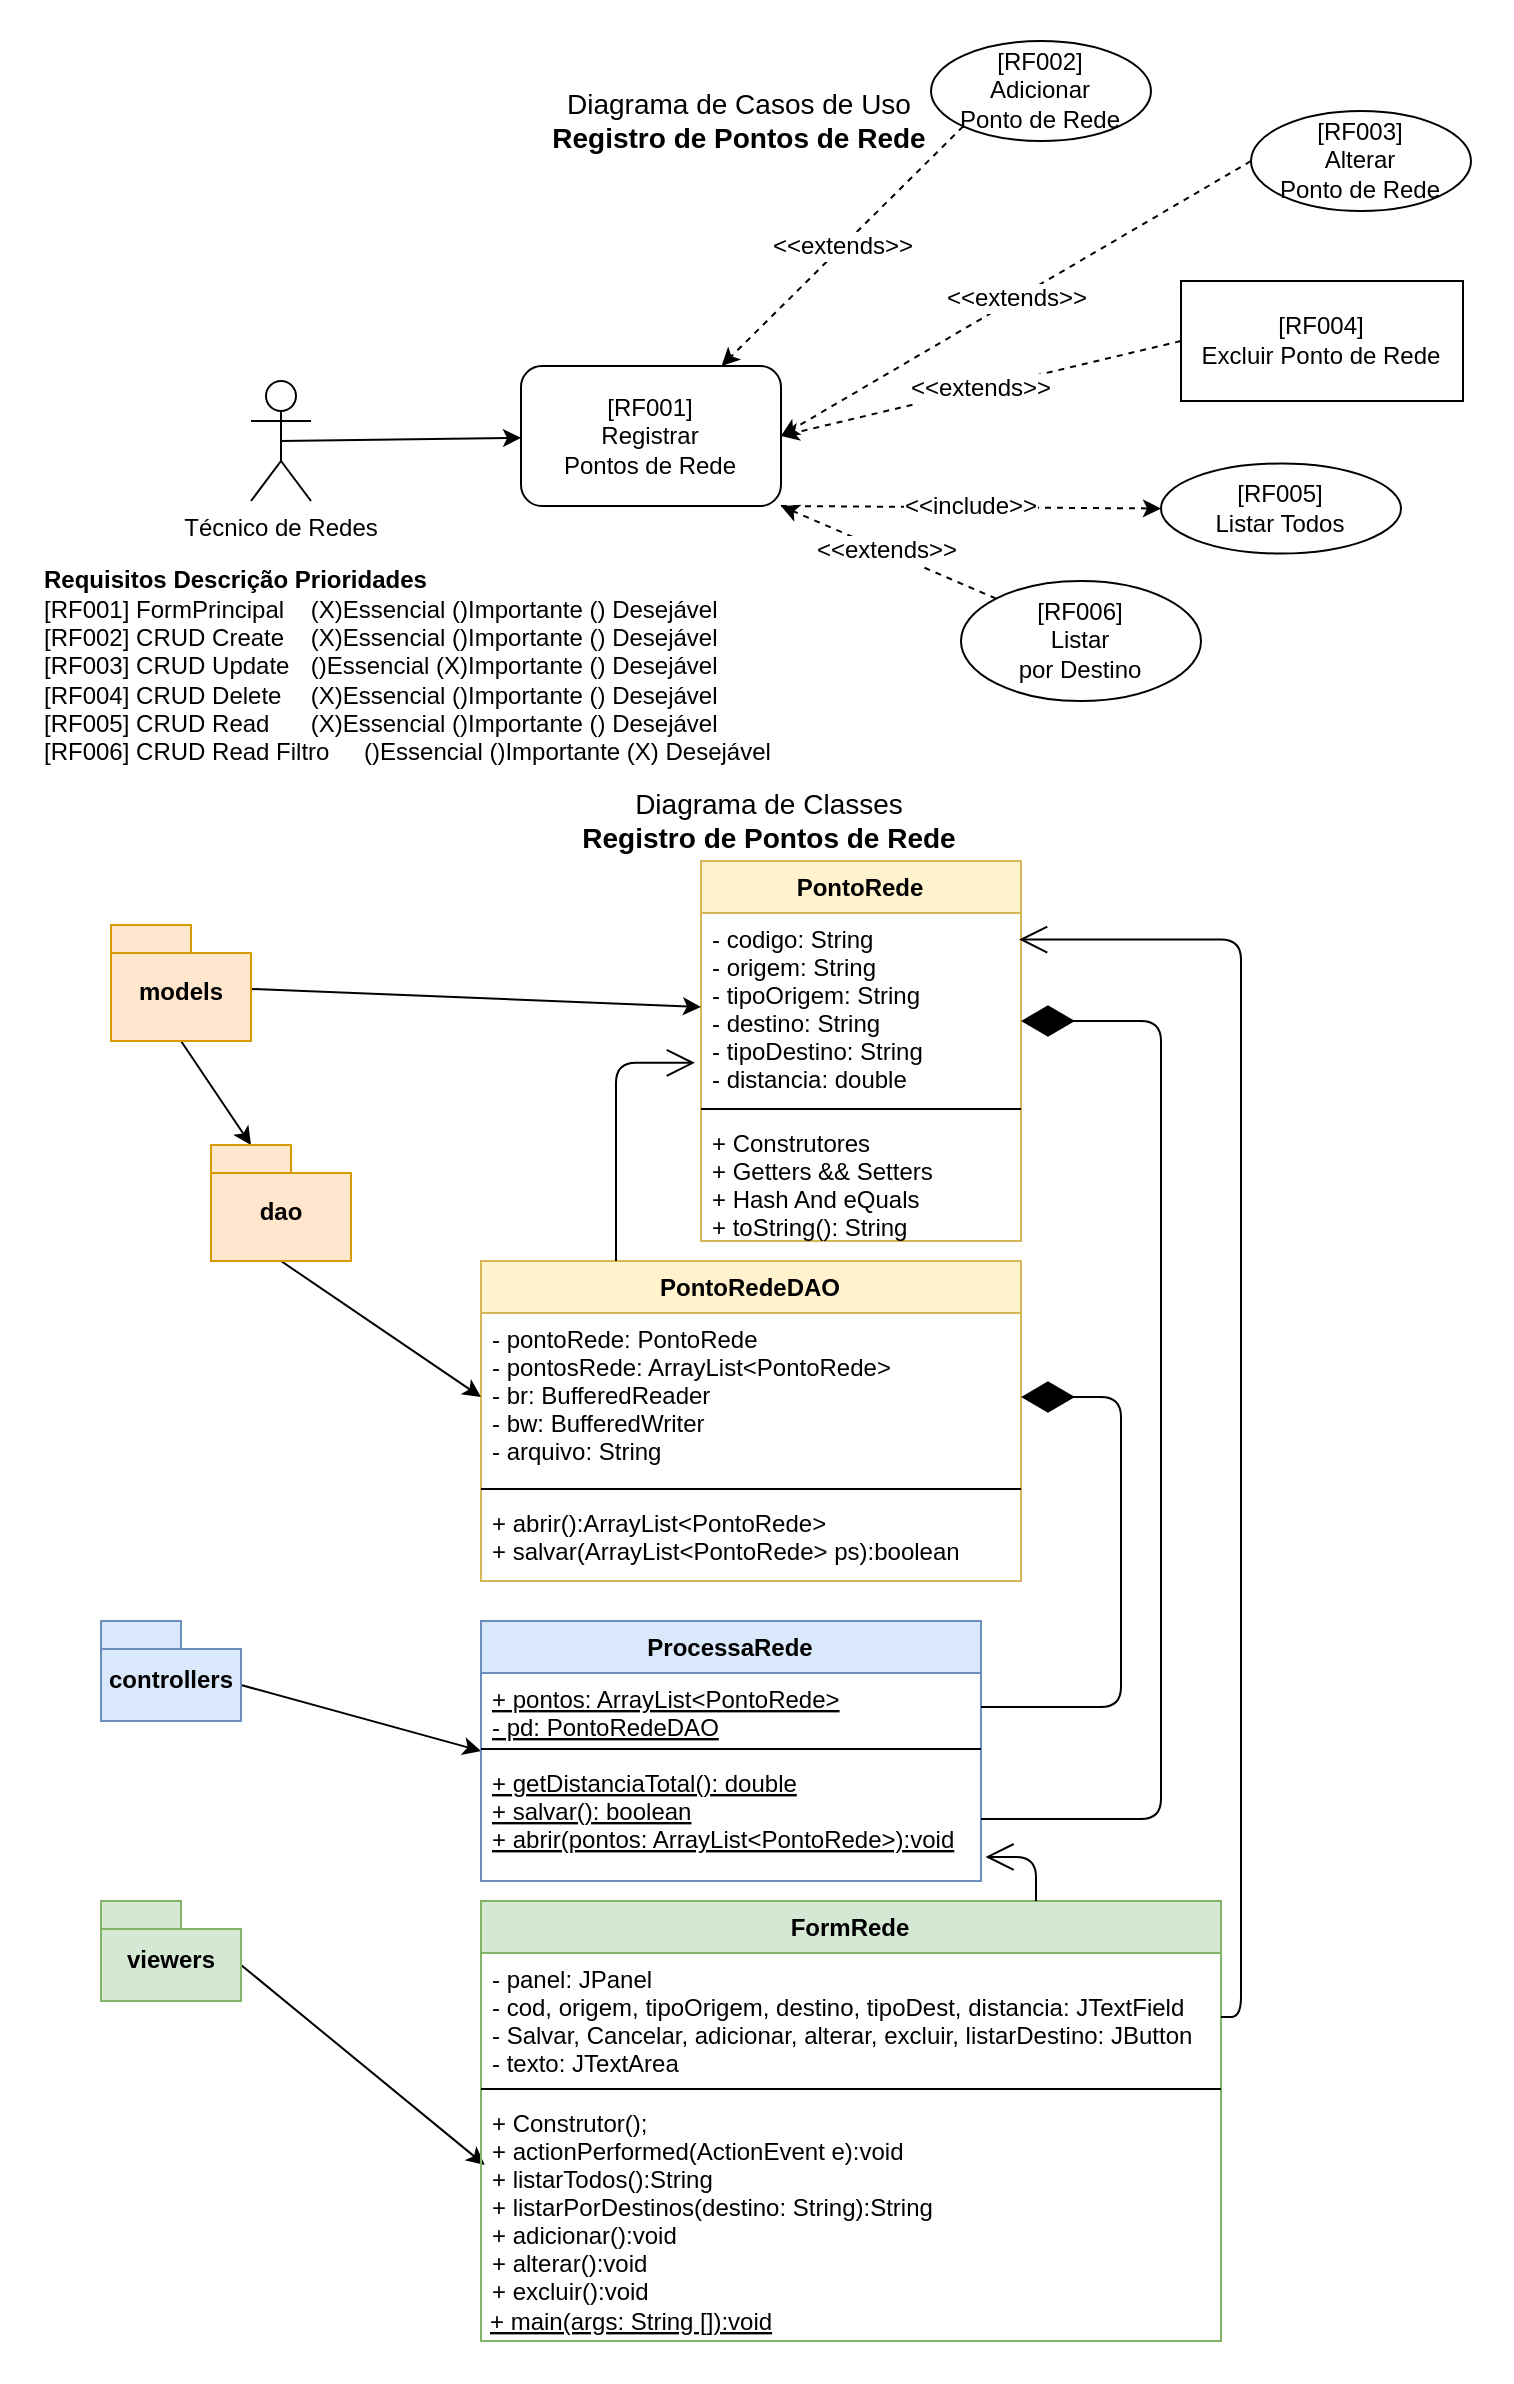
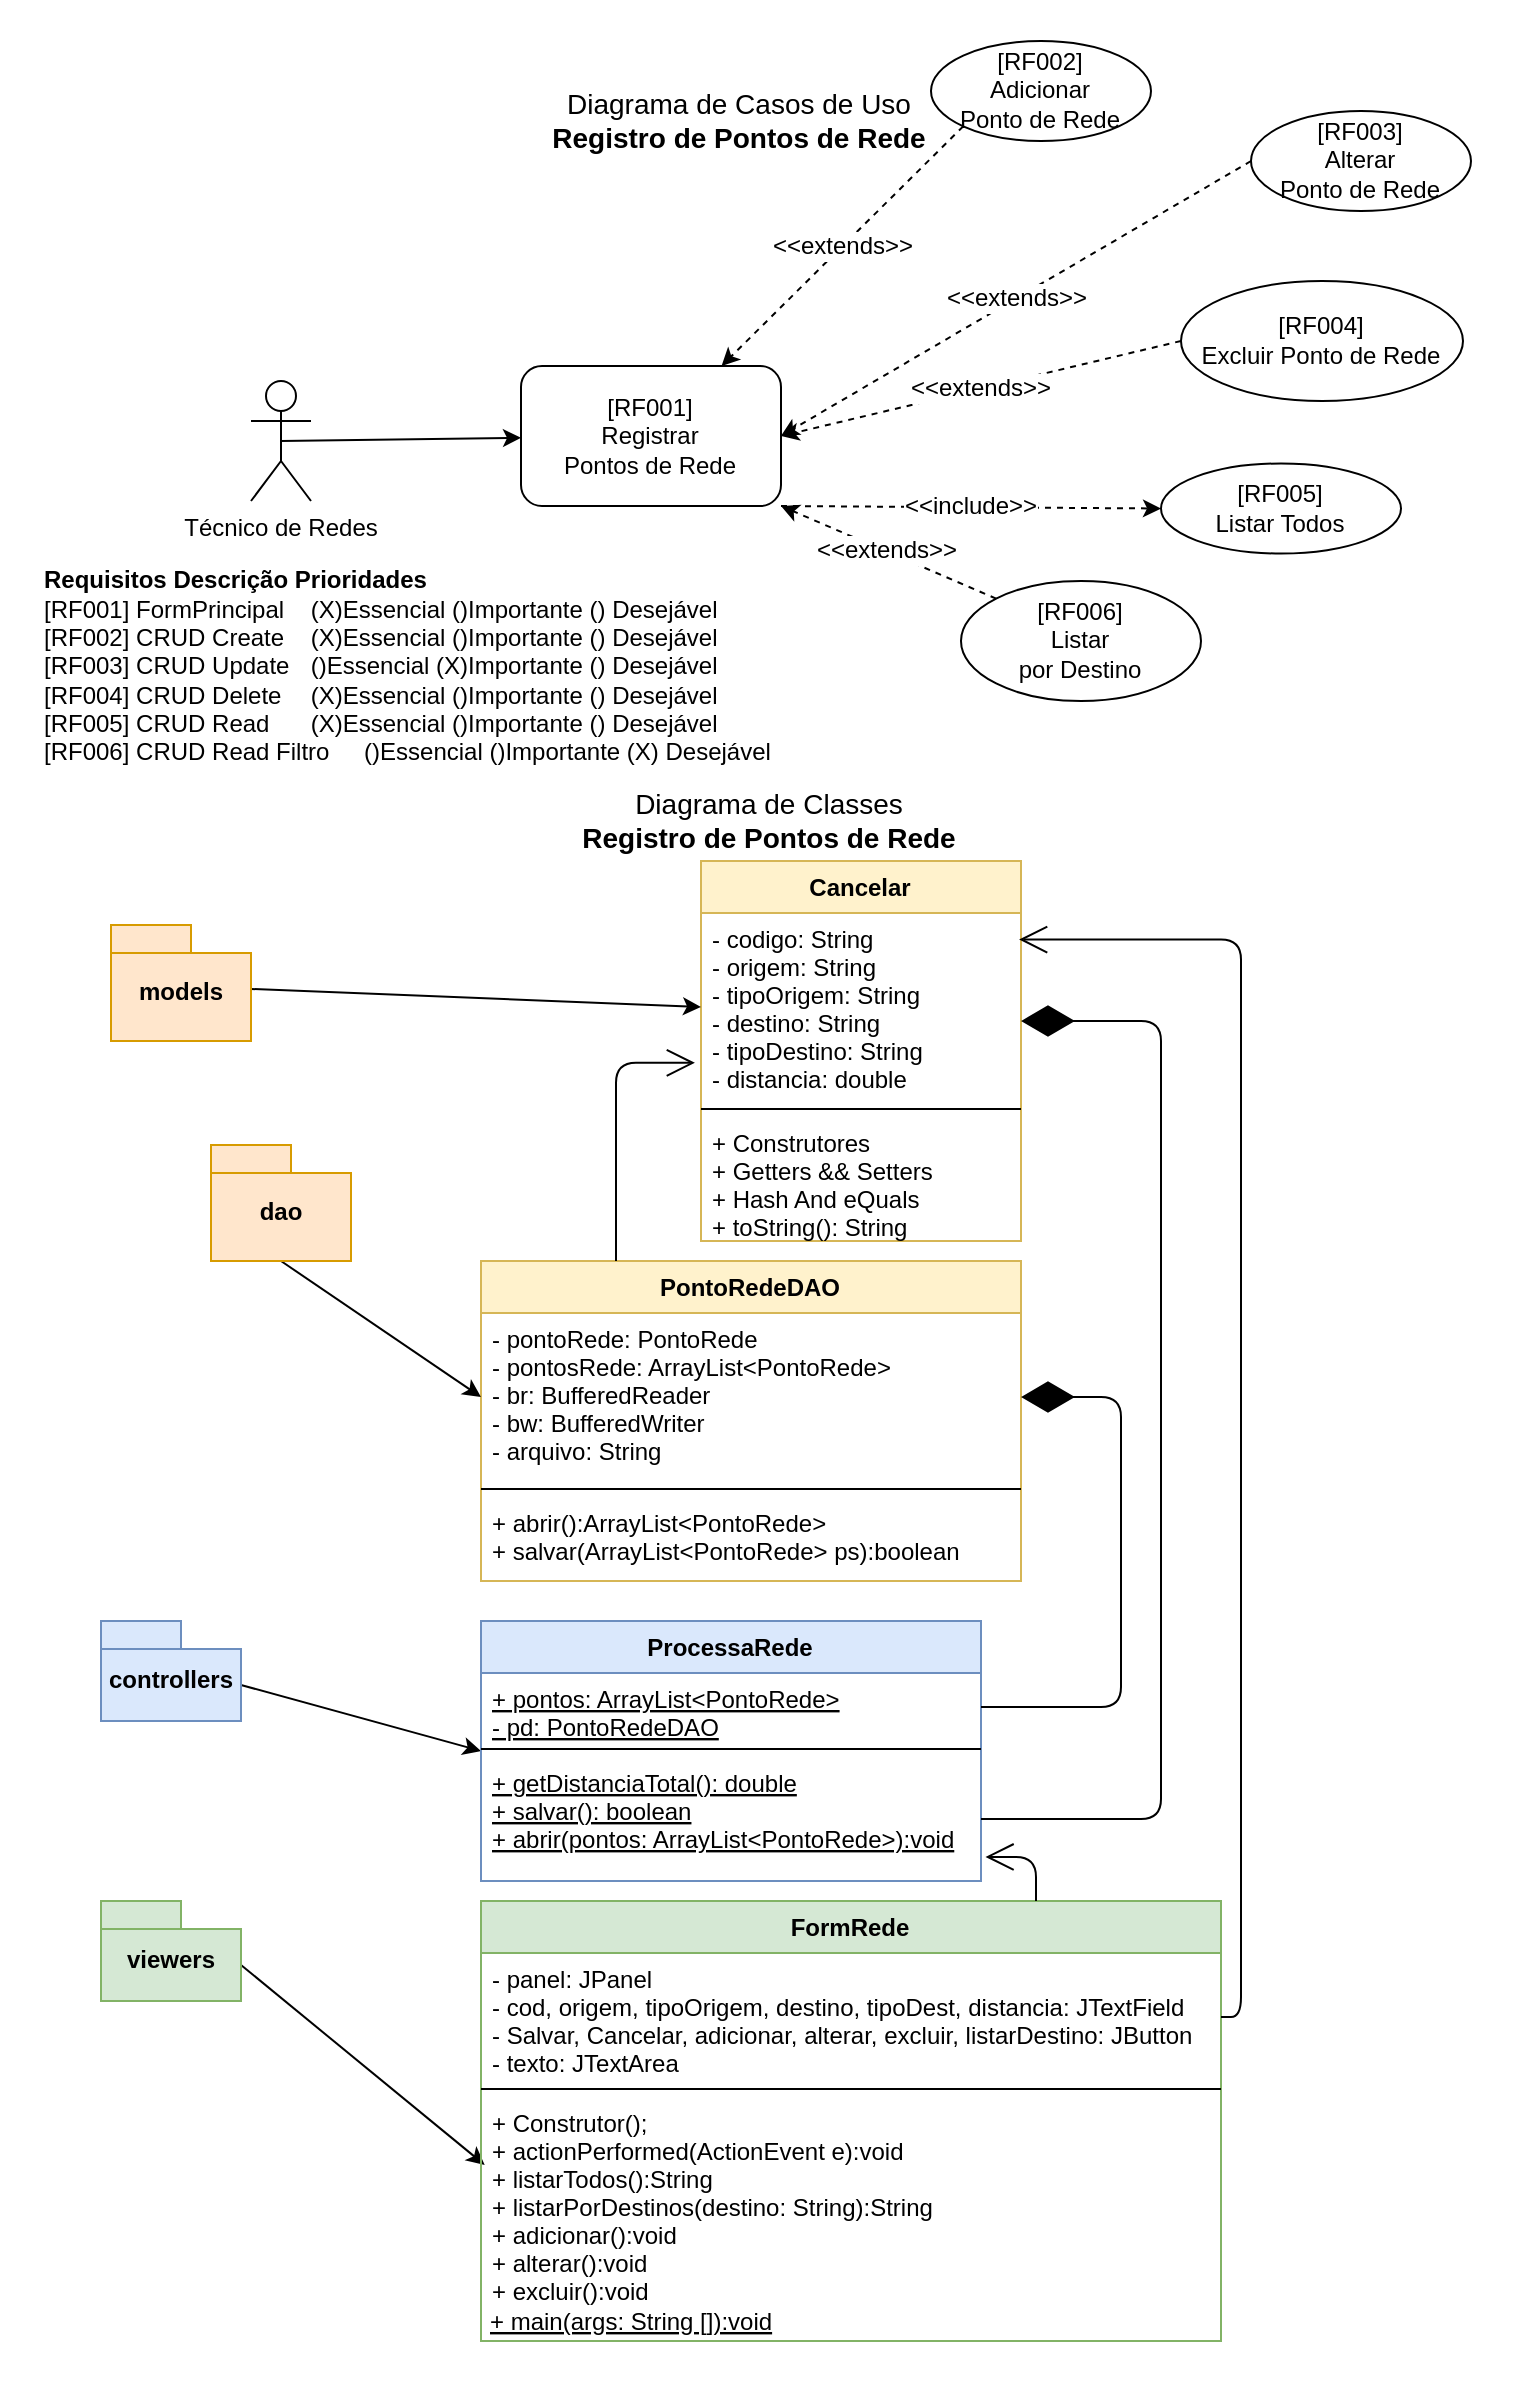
(1322, 341) -> (1322, 341)
(860, 888) -> (860, 888)
(212, 1088) -> none
